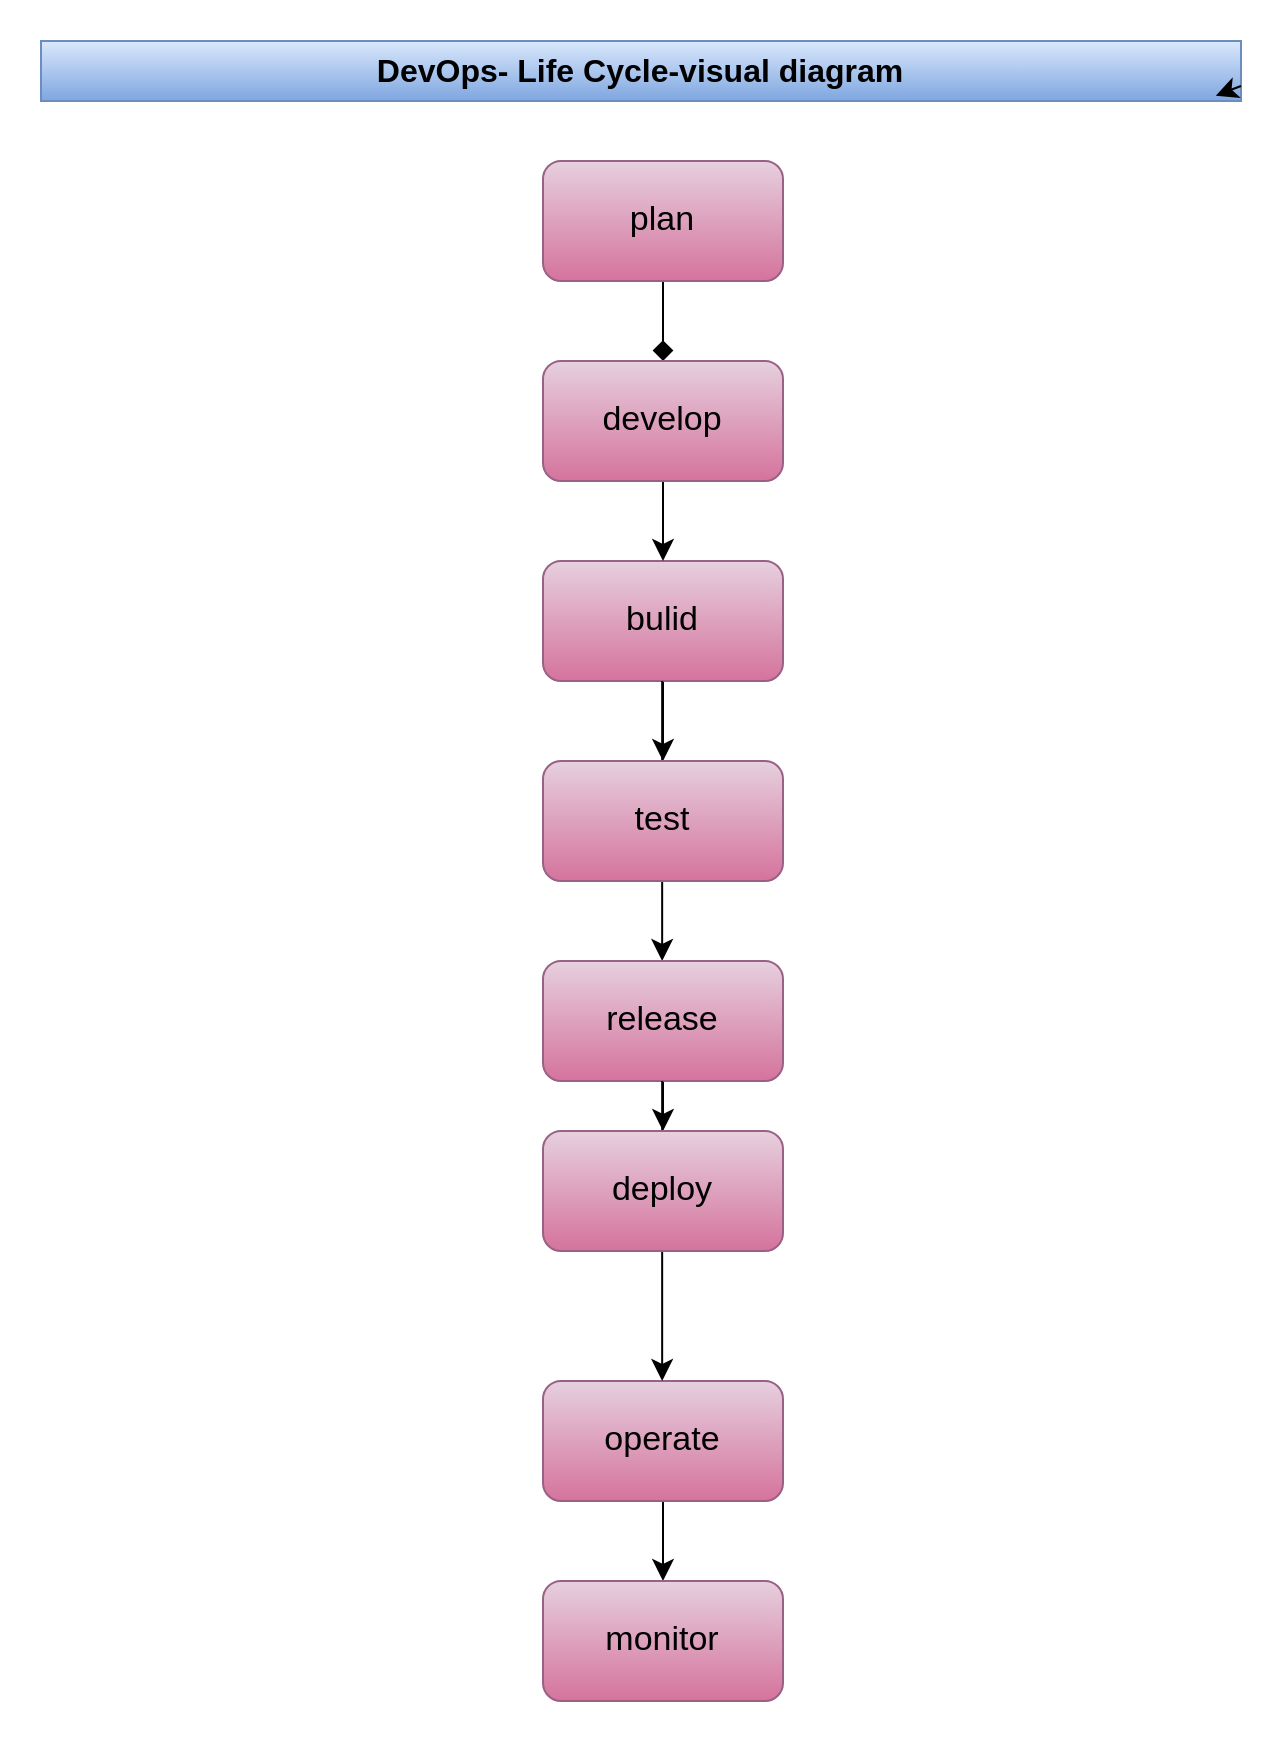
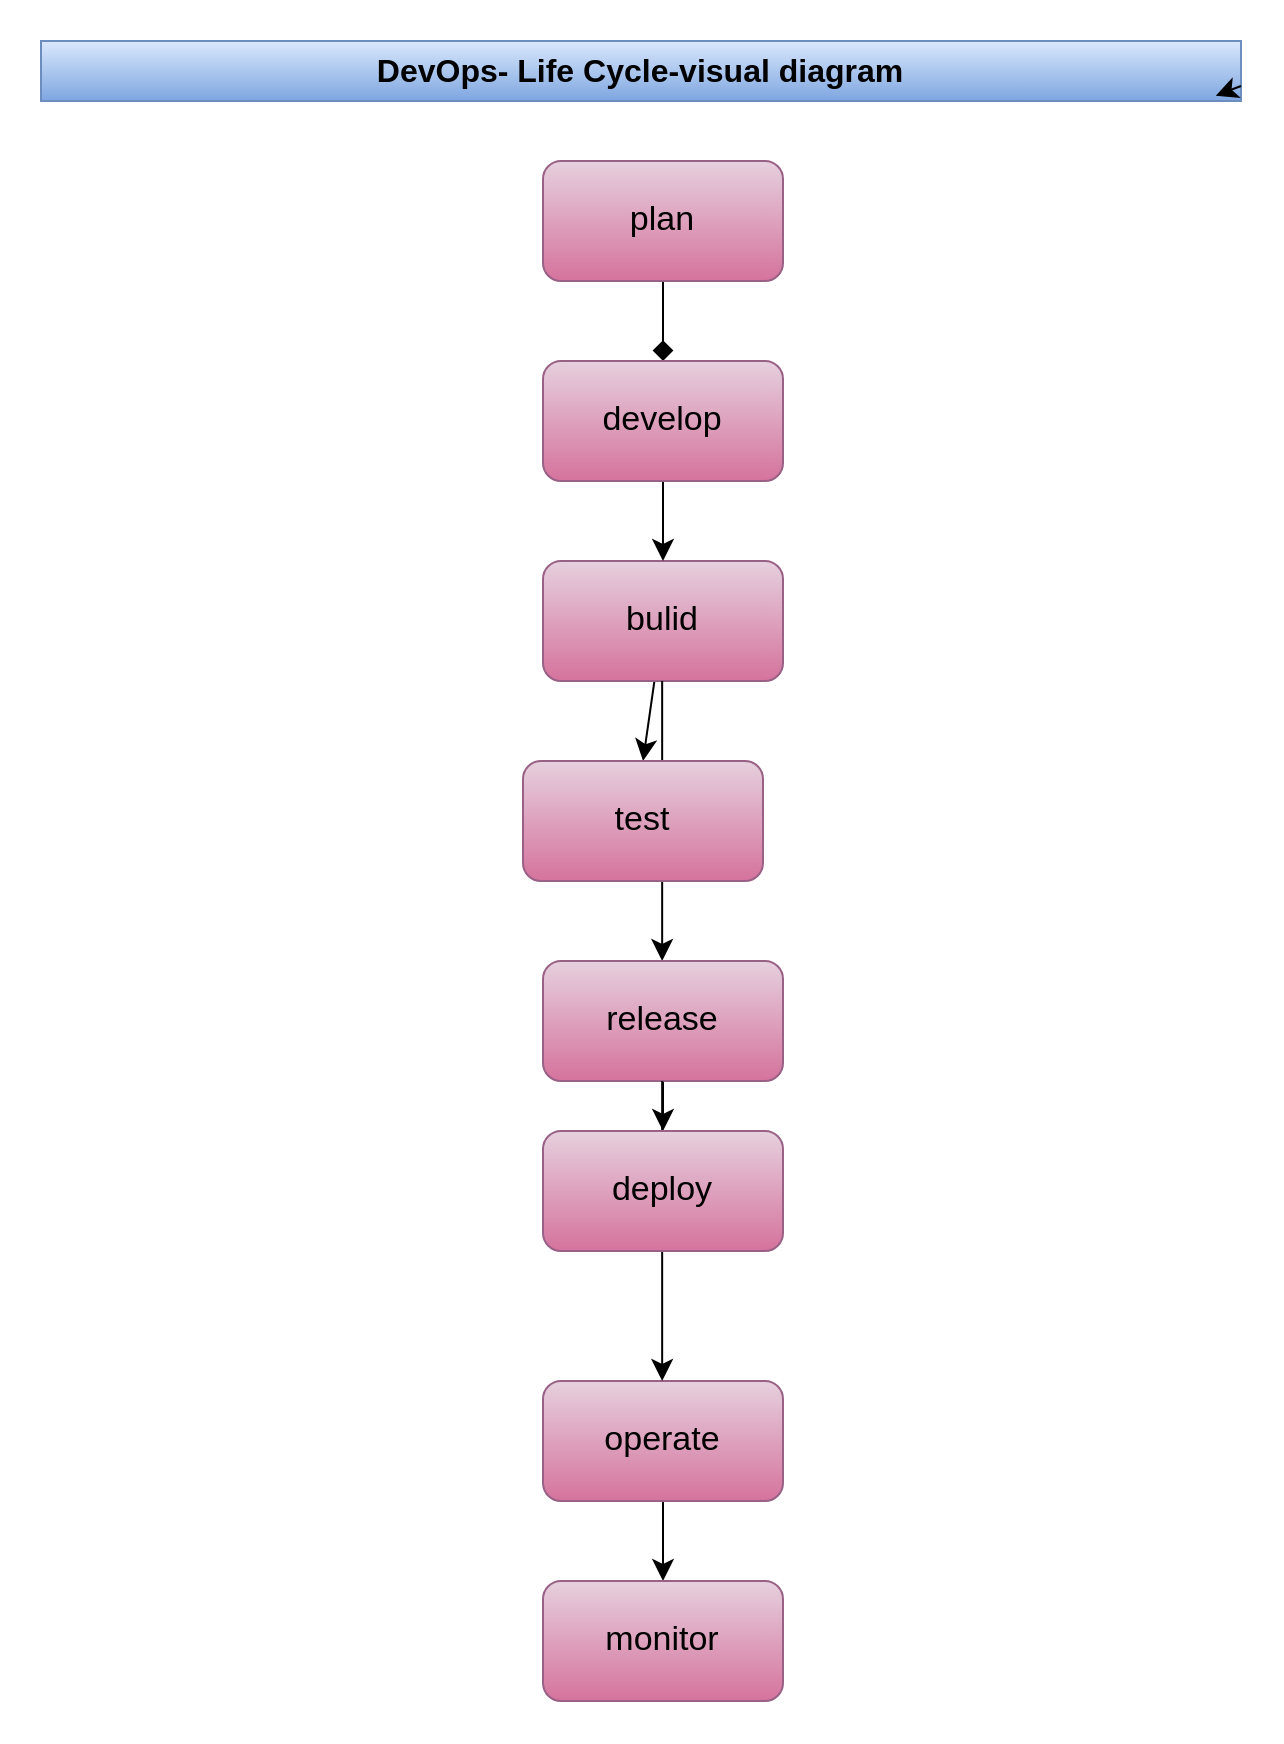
(663, 821) -> (643, 821)
